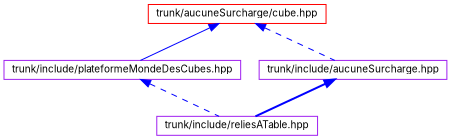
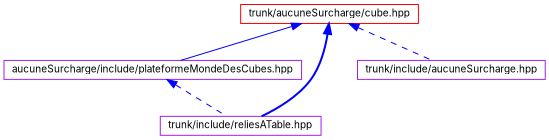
(122, 70) -> (153, 70)
(290, 100) -> (307, 85)
